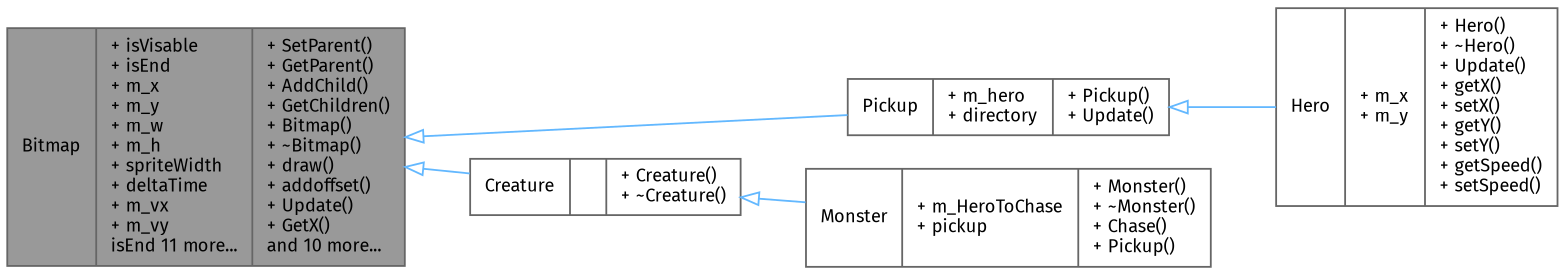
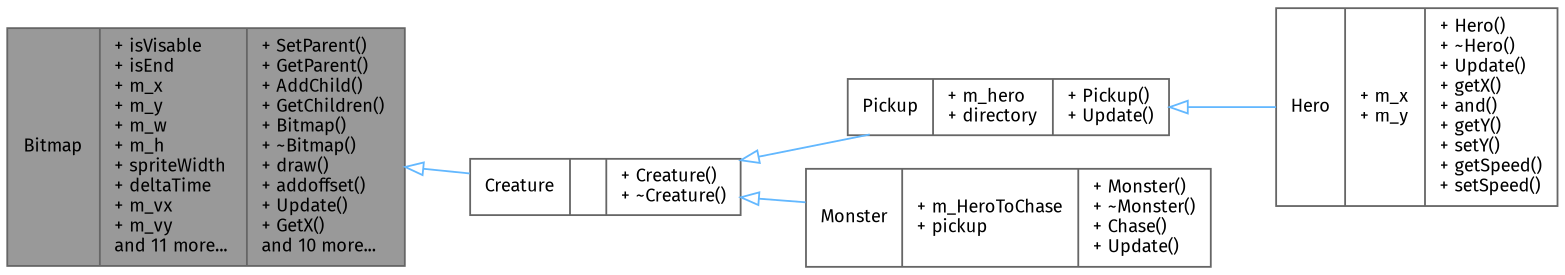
(1470, 106) -> (1469, 106)
(636, 126) -> (814, 146)
(174, 246) -> (172, 246)
(1135, 247) -> (1136, 247)
